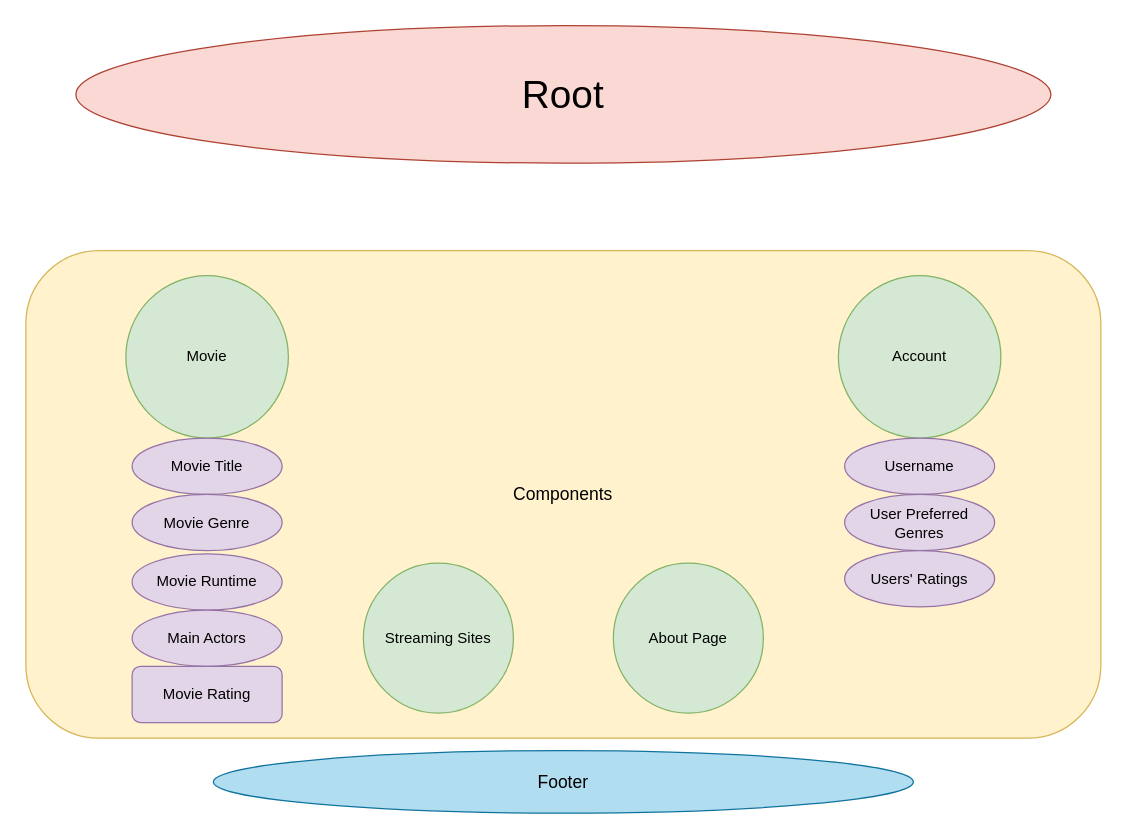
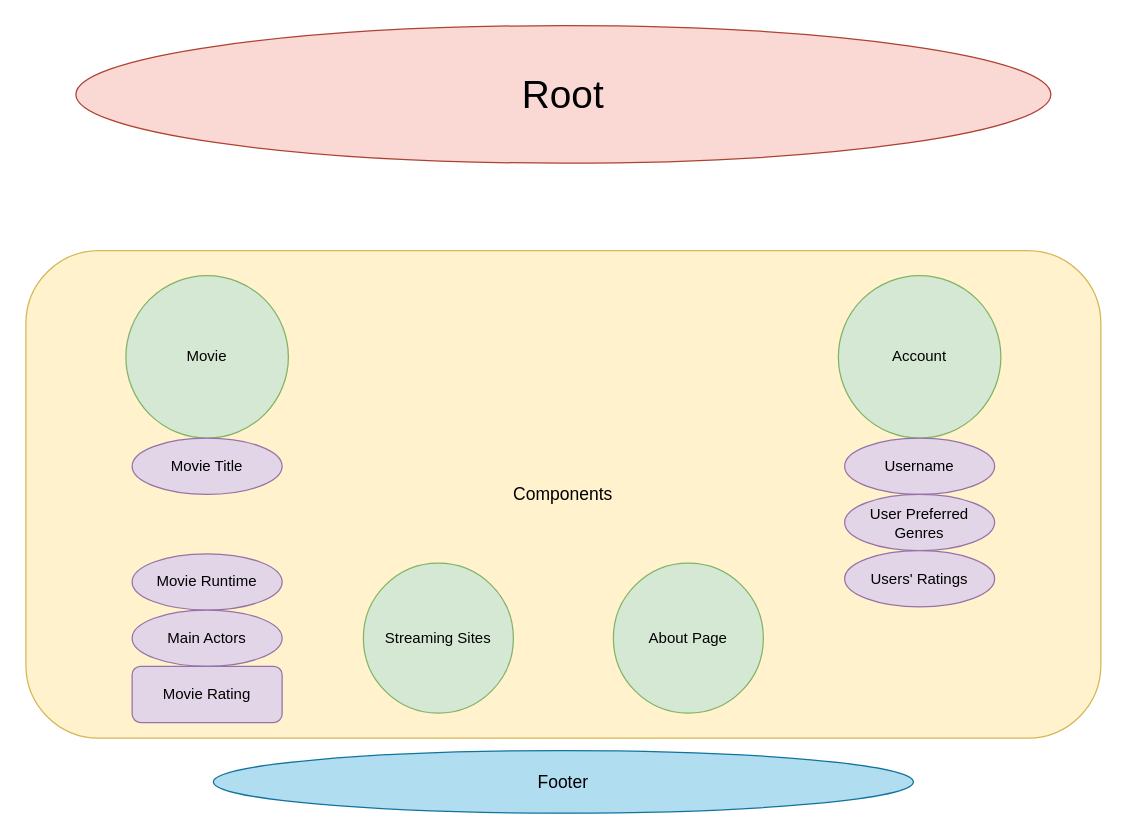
(207, 523) -> none
